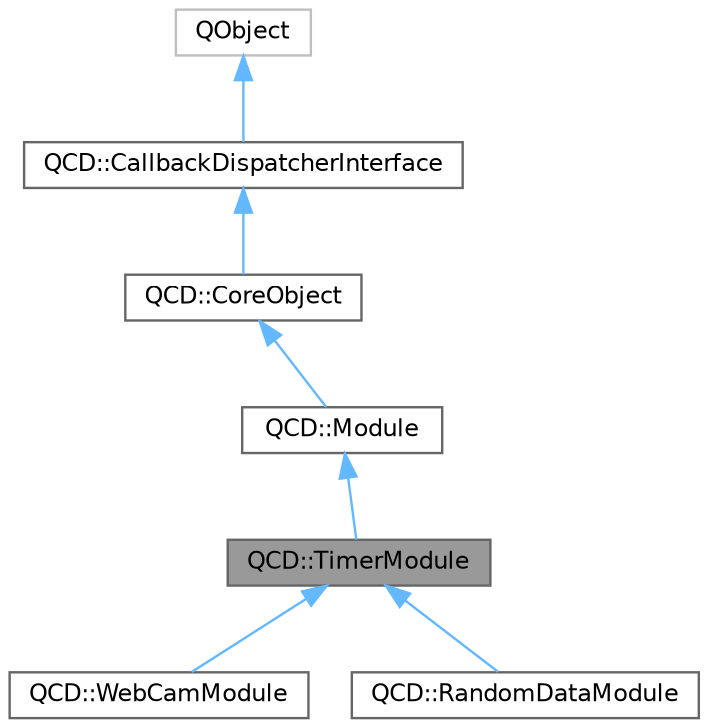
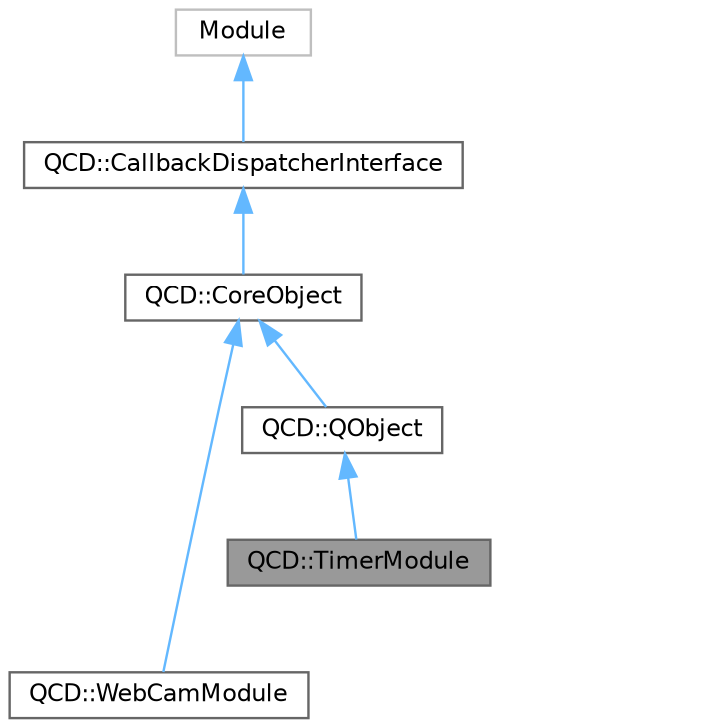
(243, 33) -> (243, 33)
(342, 430) -> (342, 430)
(249, 635) -> (198, 508)
(525, 695) -> none
